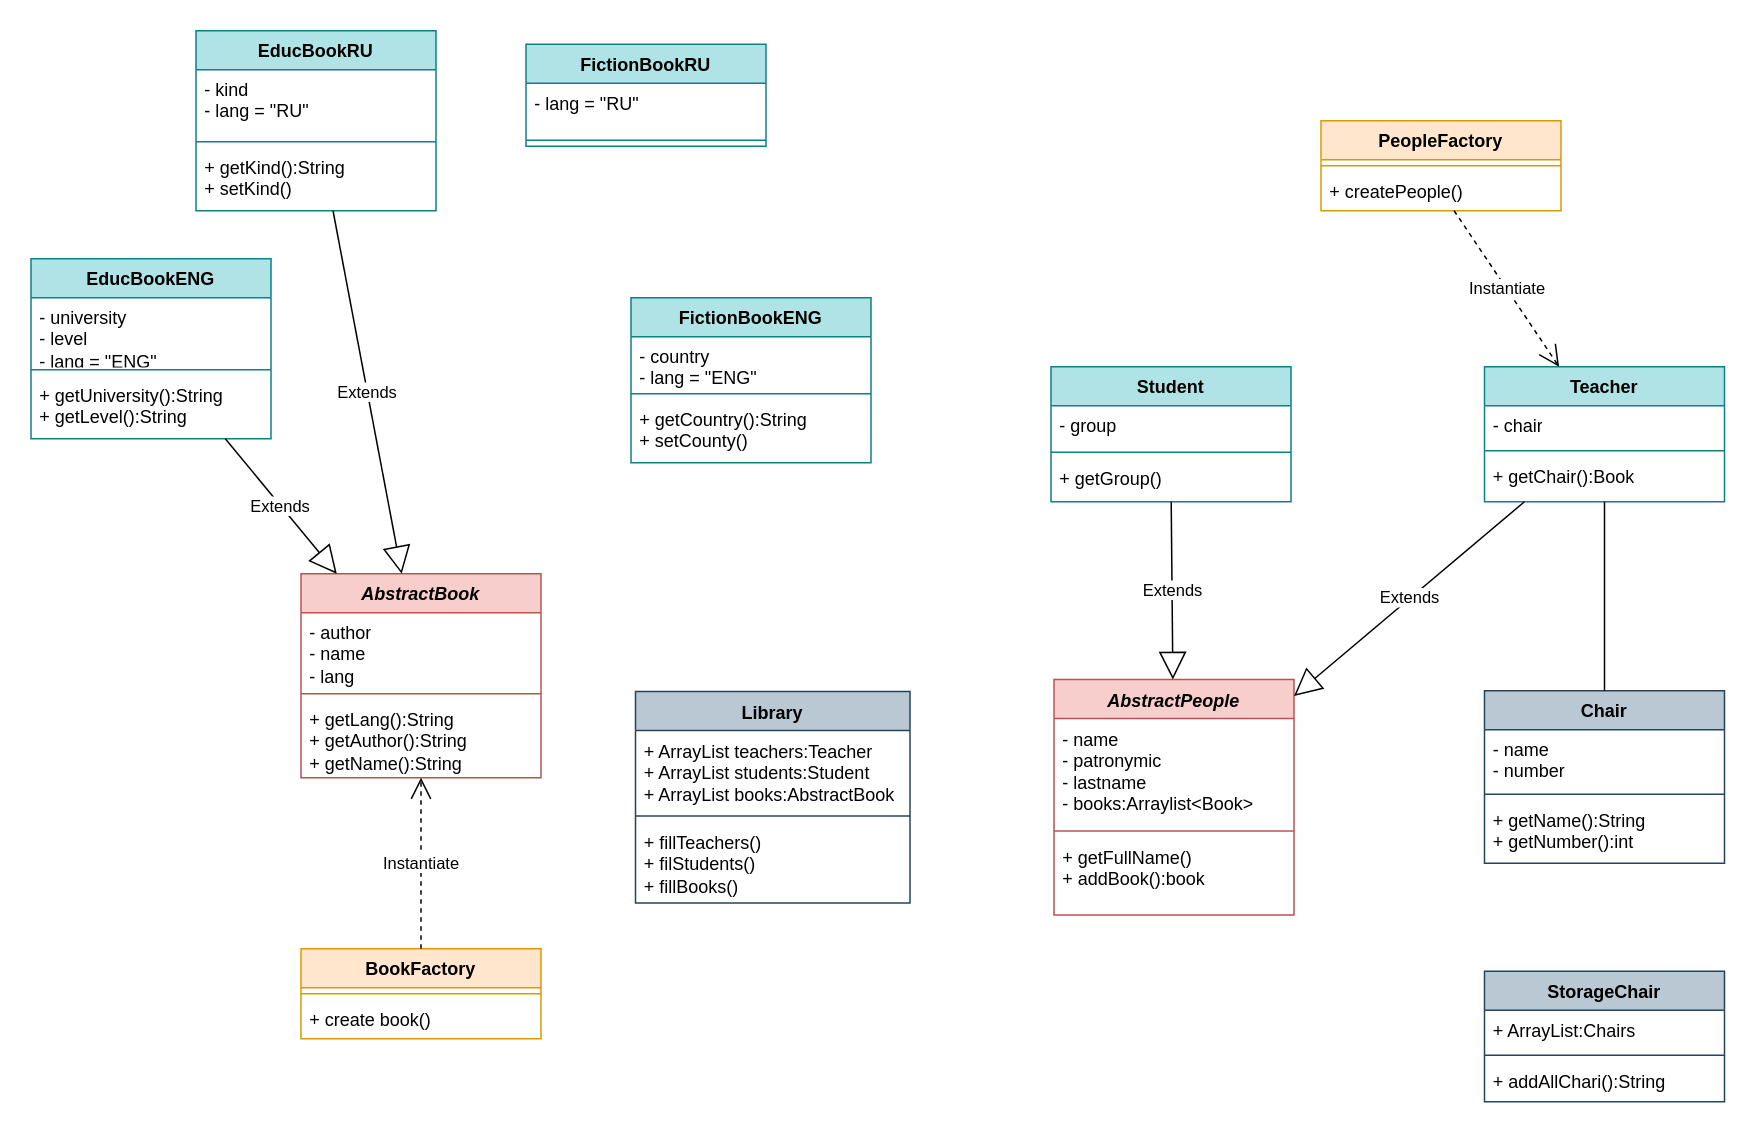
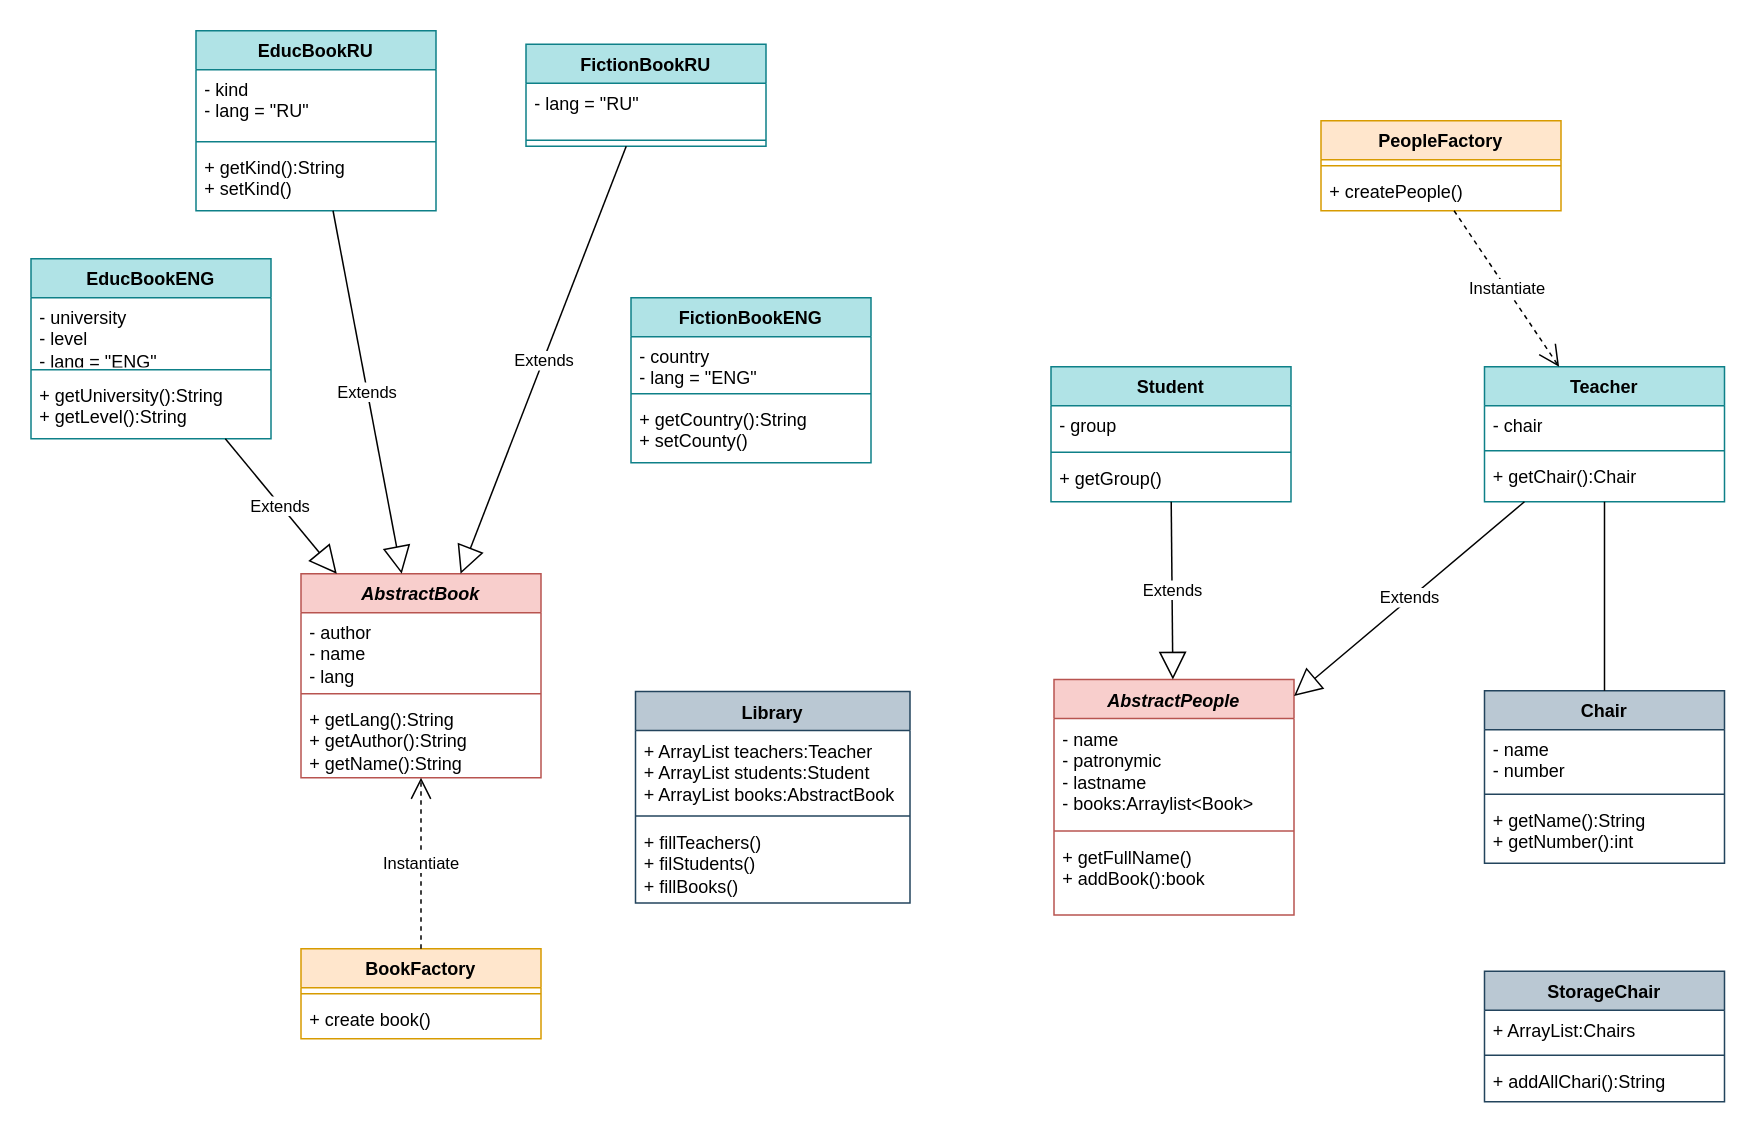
none -> (547, 349)
(1572, 478) -> (1575, 478)
